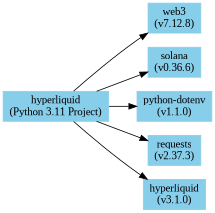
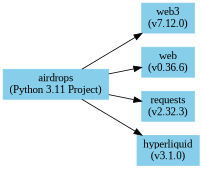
(174, 18) -> (168, 18)
(174, 62) -> (168, 62)
(56, 106) -> (56, 84)
(174, 106) -> none
(174, 150) -> (168, 106)
